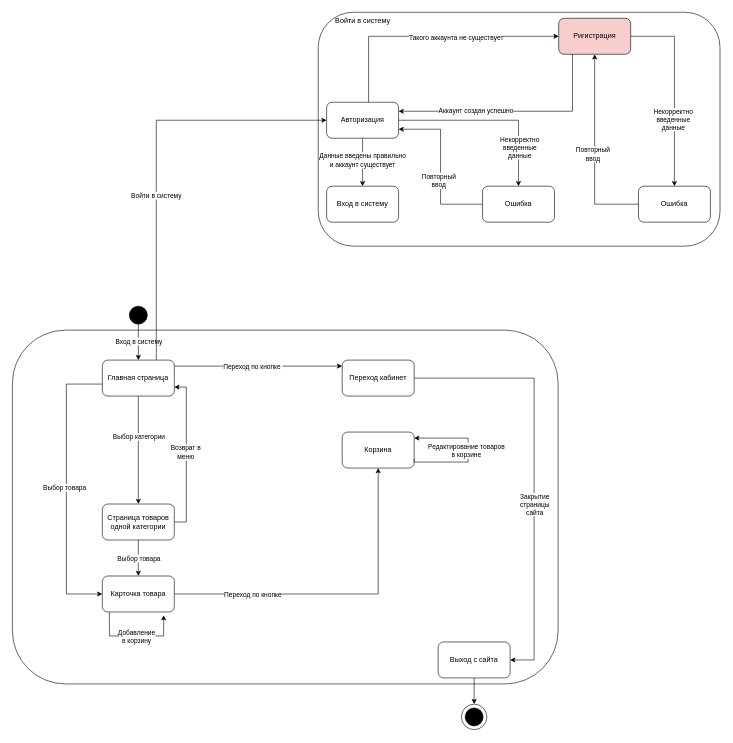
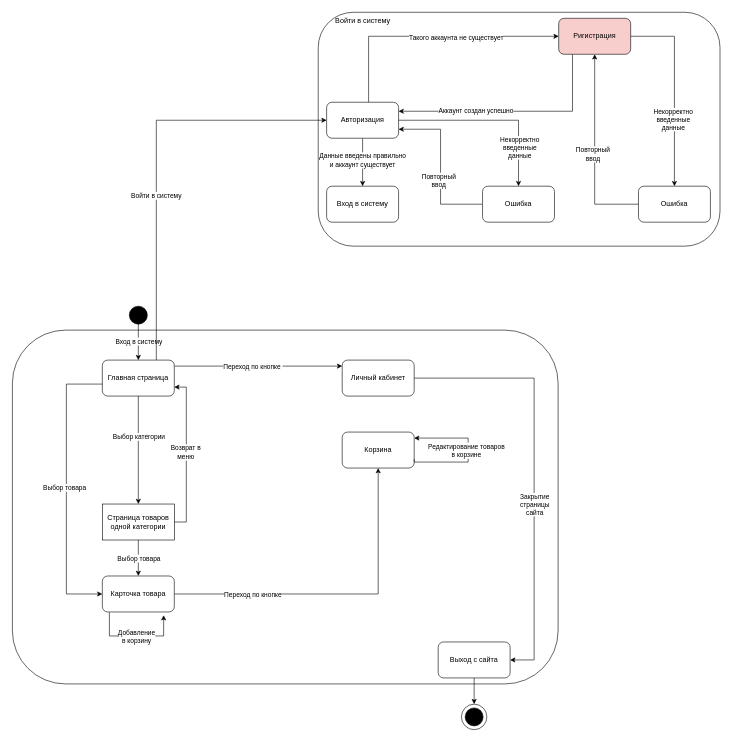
(378, 378) -> (378, 378)
(138, 522) -> (138, 522)
